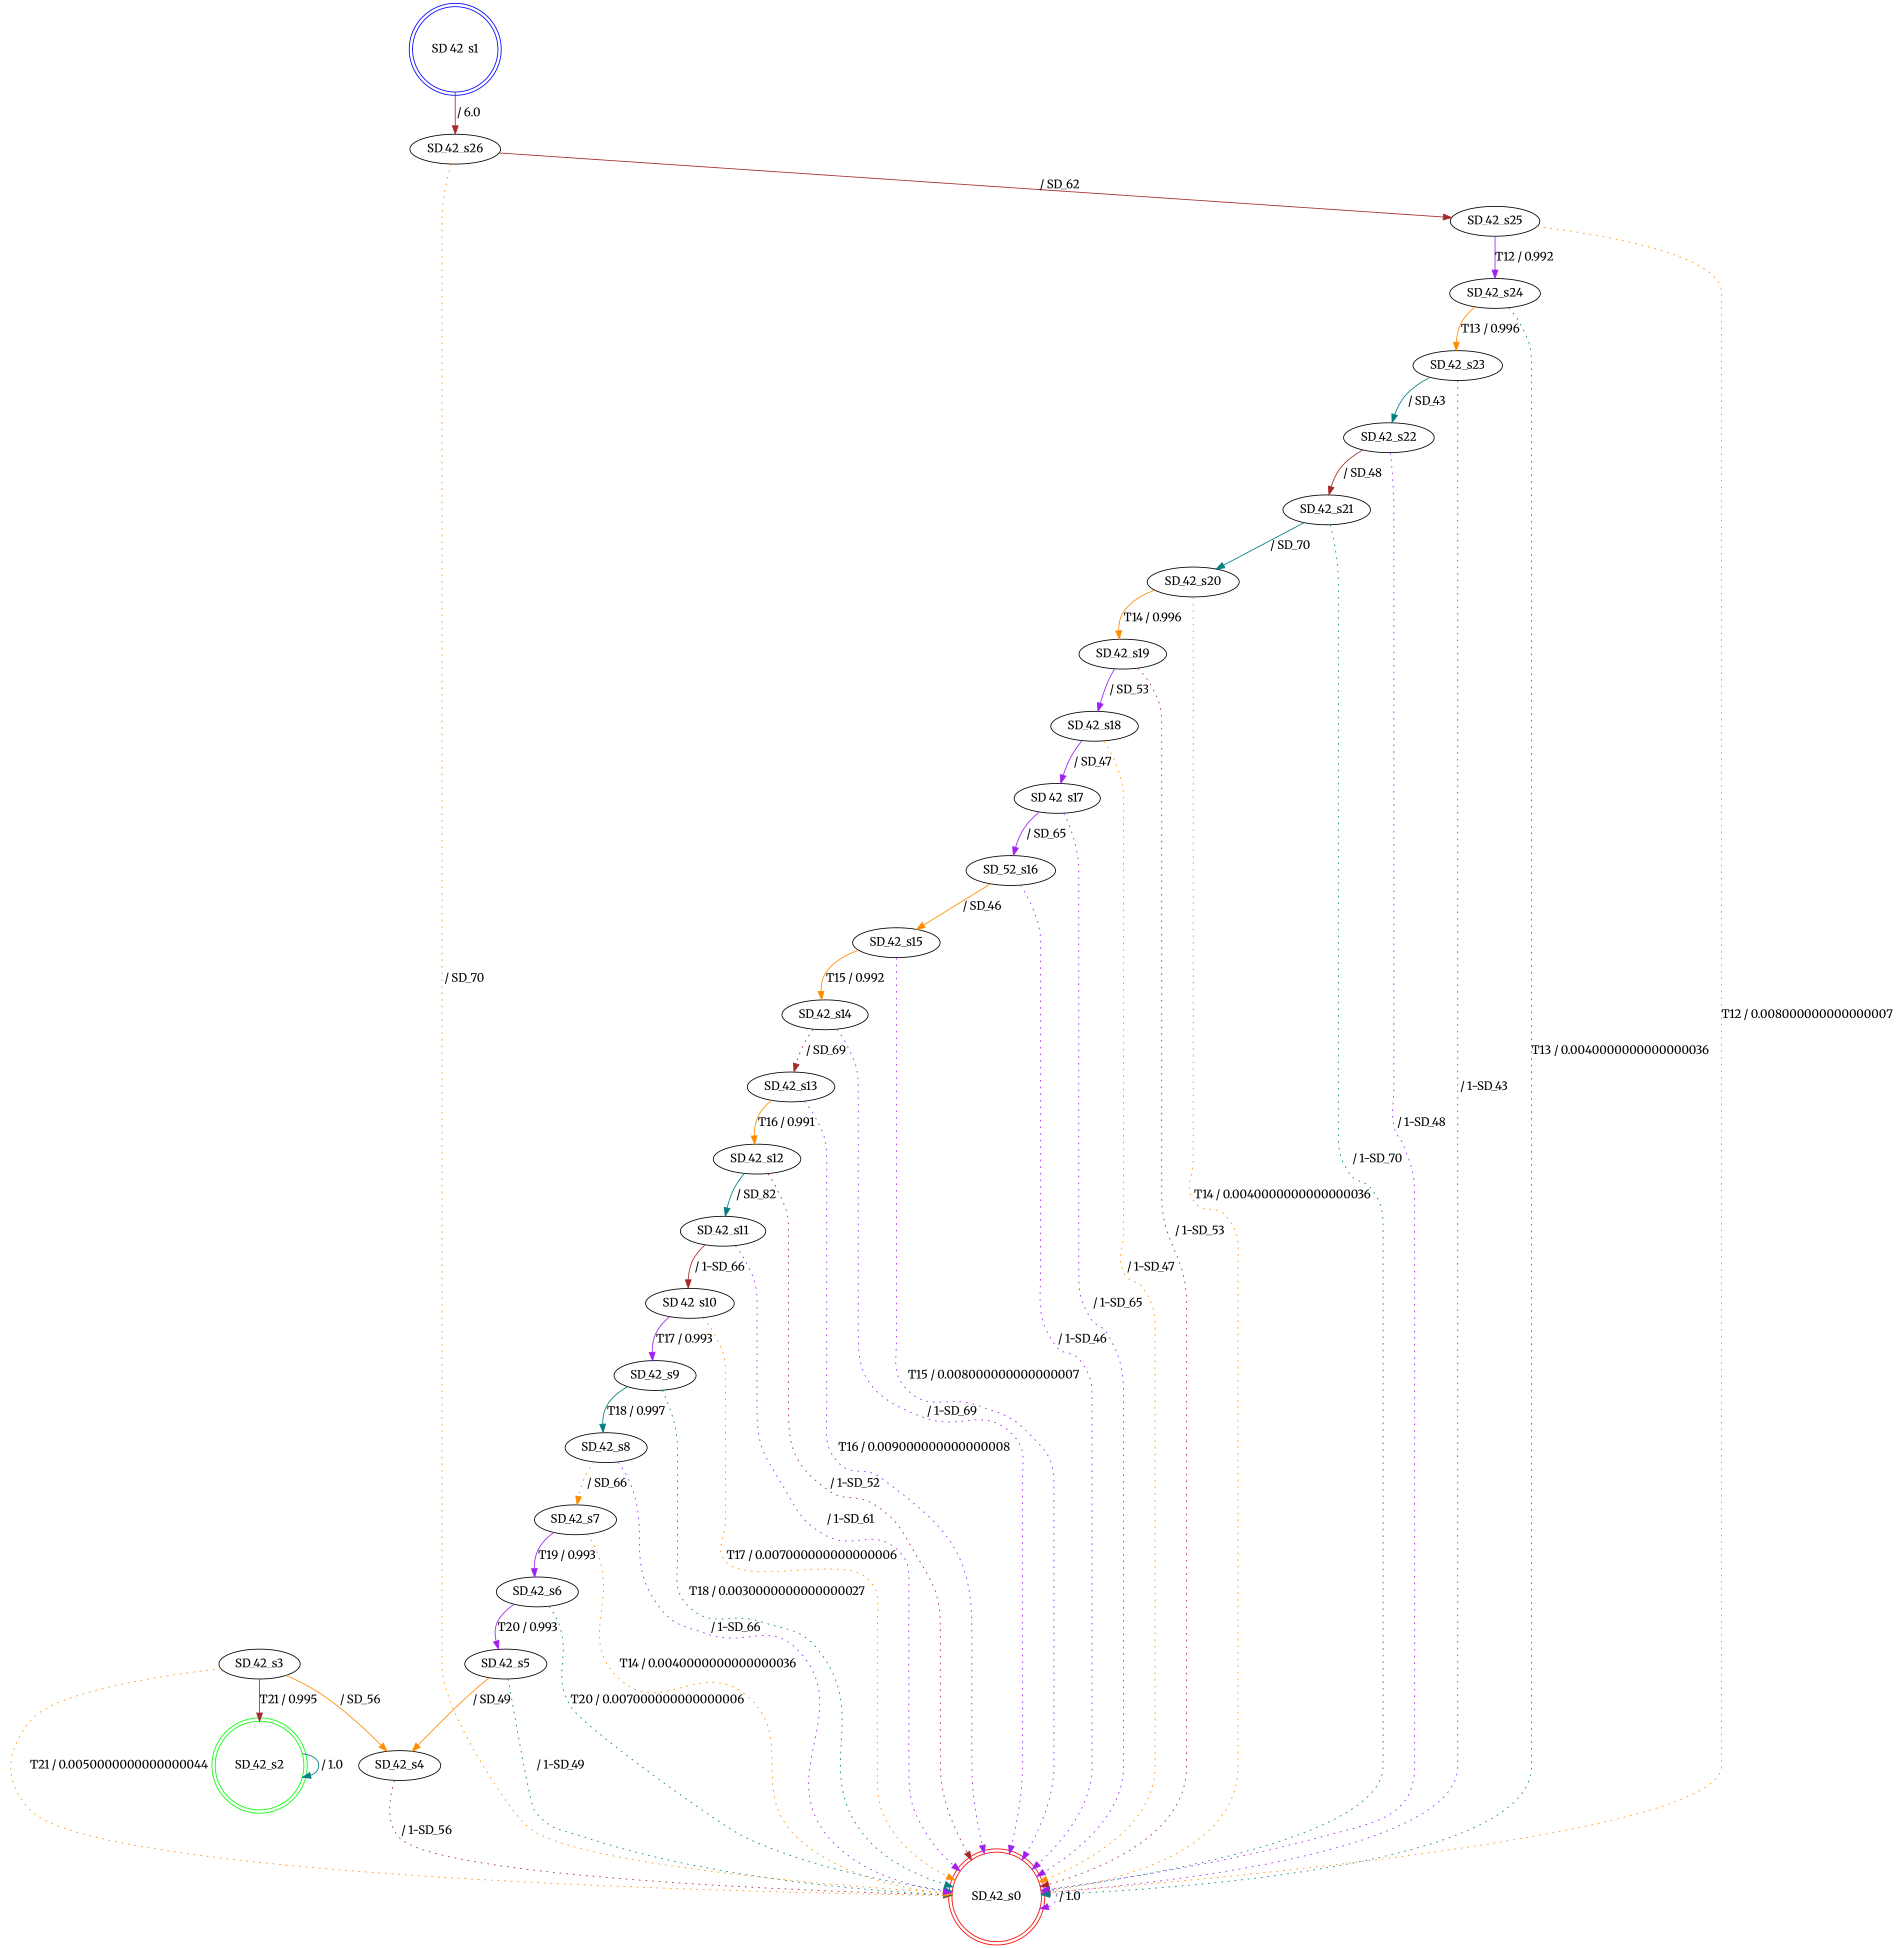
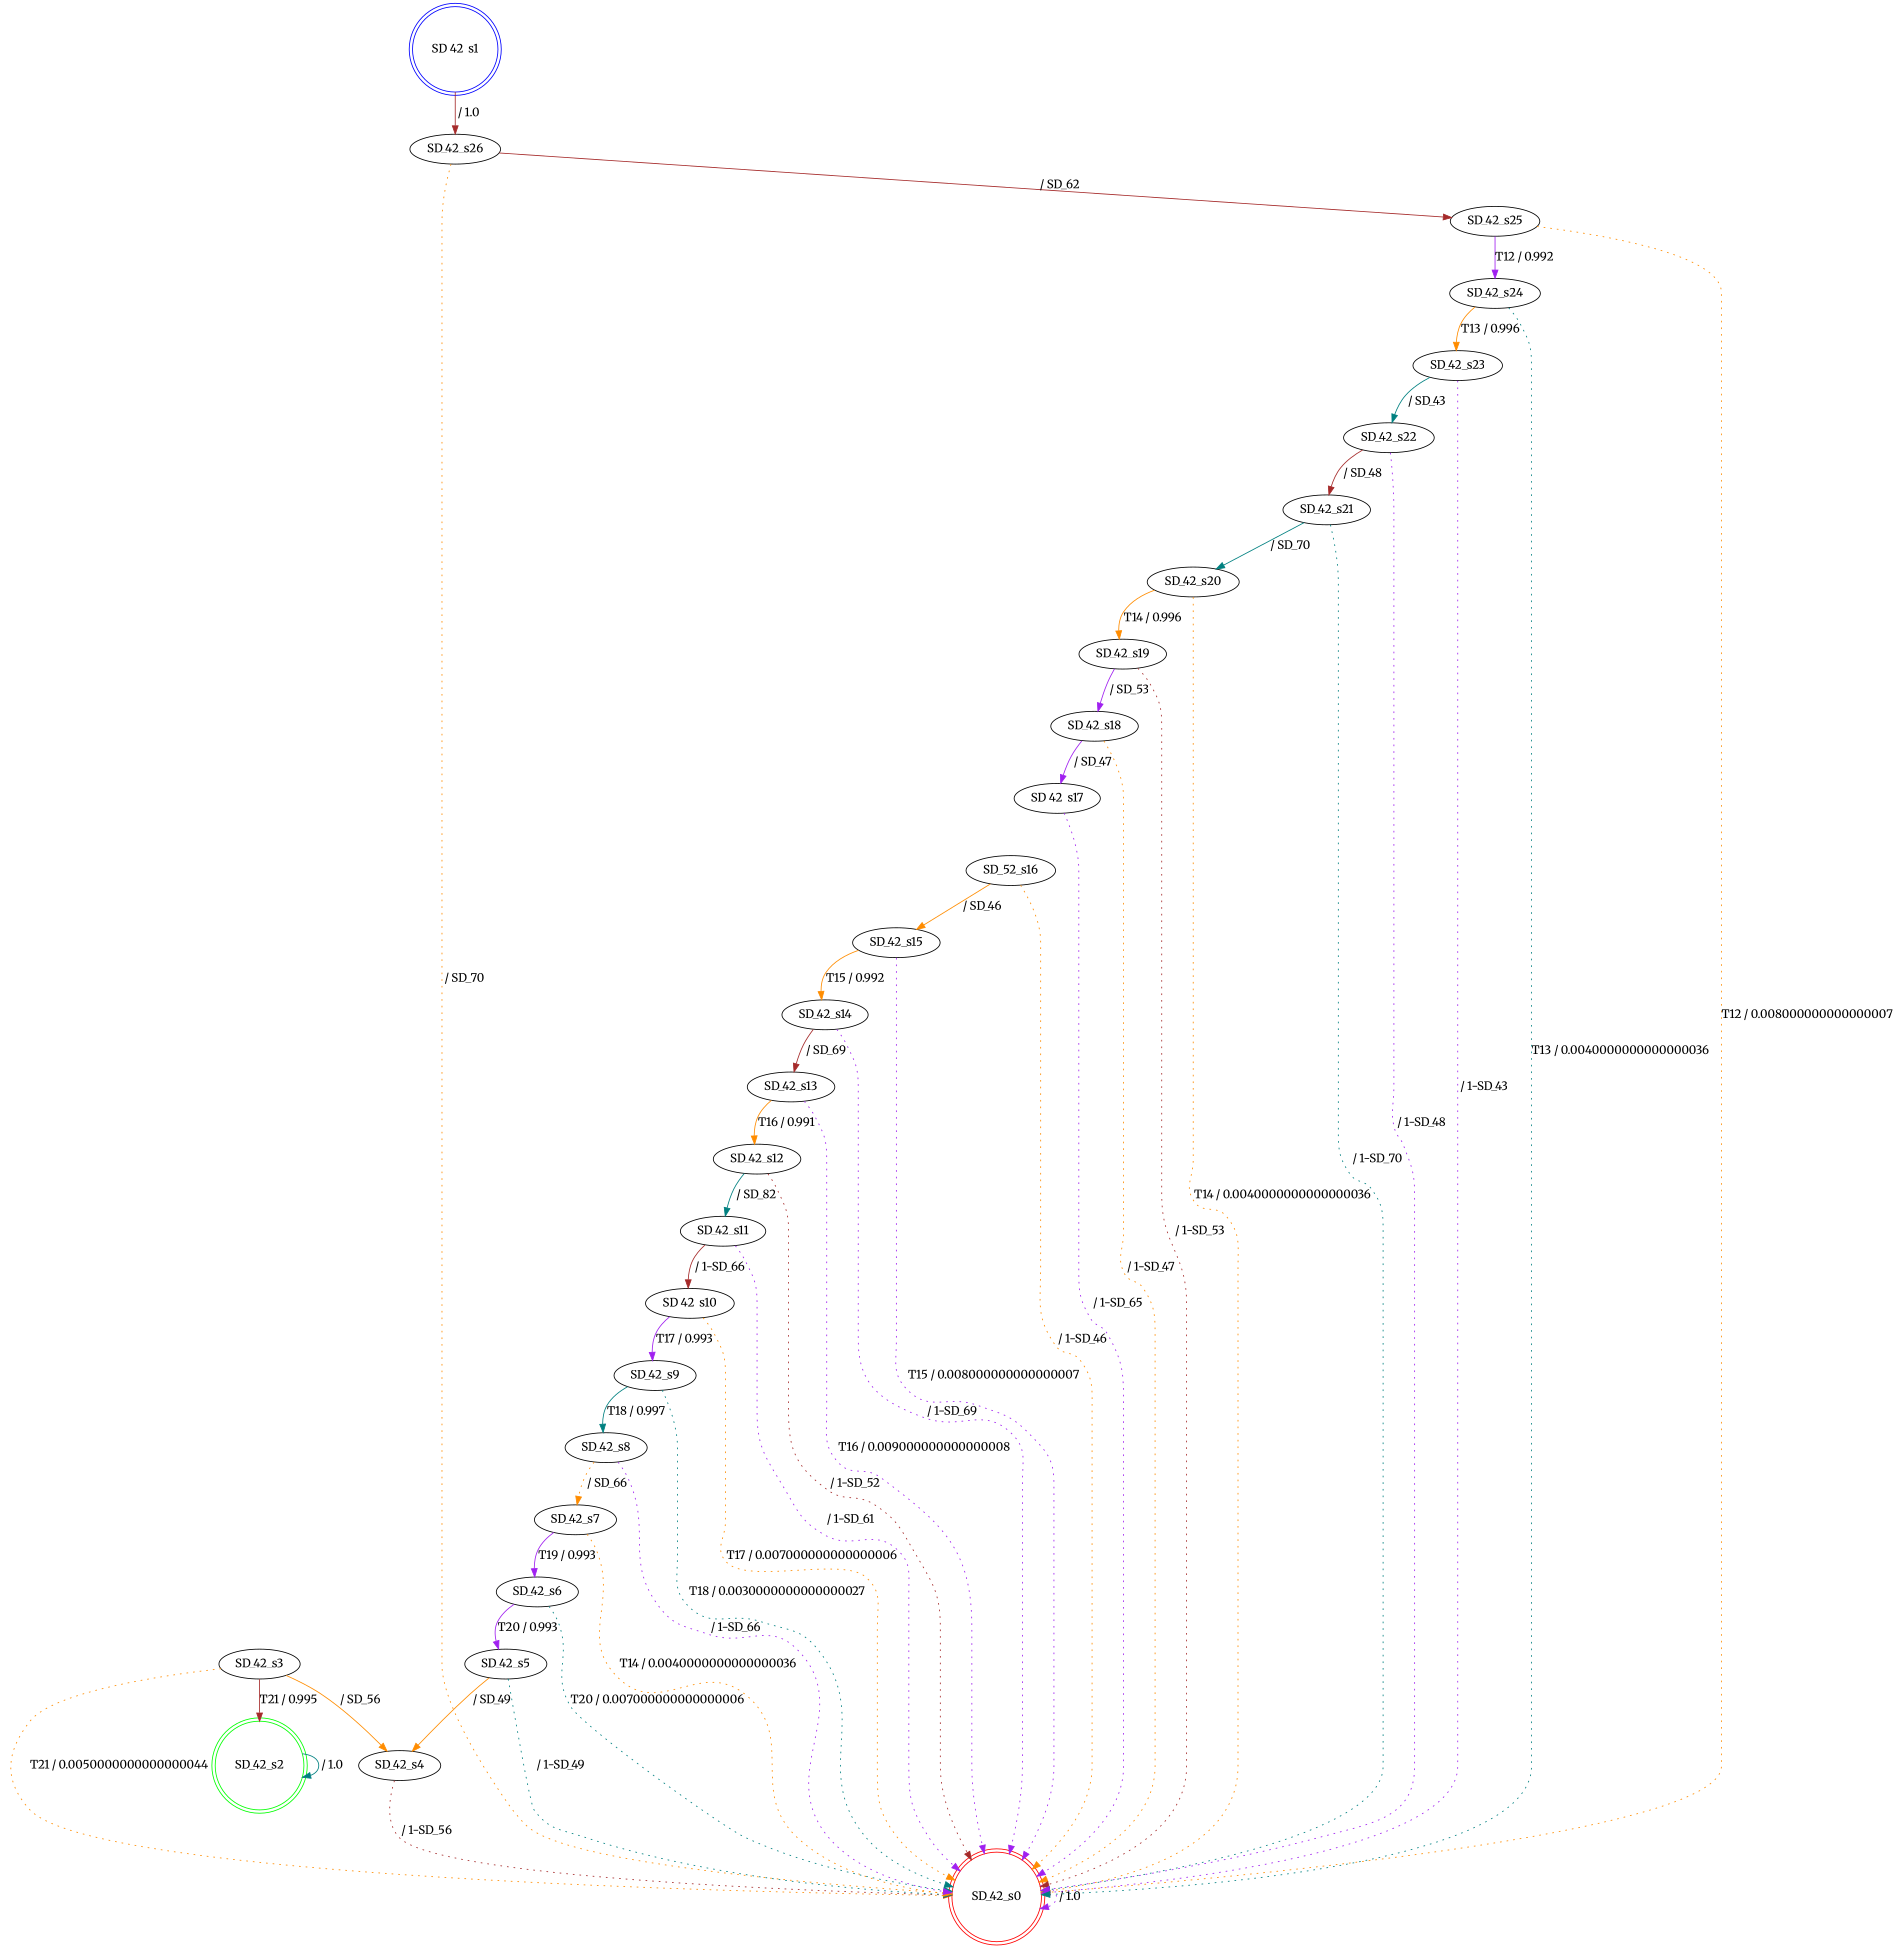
(468, 113) -> (468, 113)
(1024, 828) -> none
(803, 1046) -> (803, 1046)
(1087, 1371) -> (1087, 1371)
